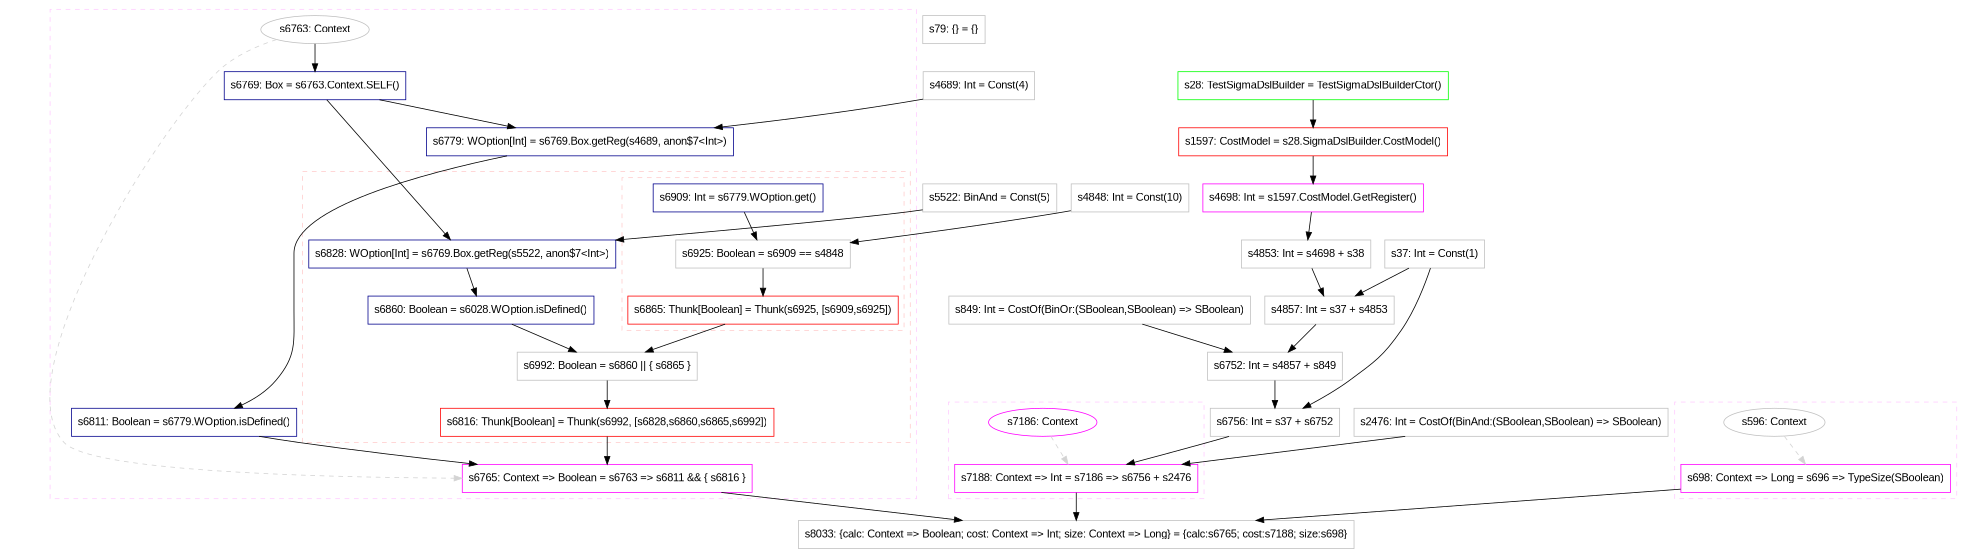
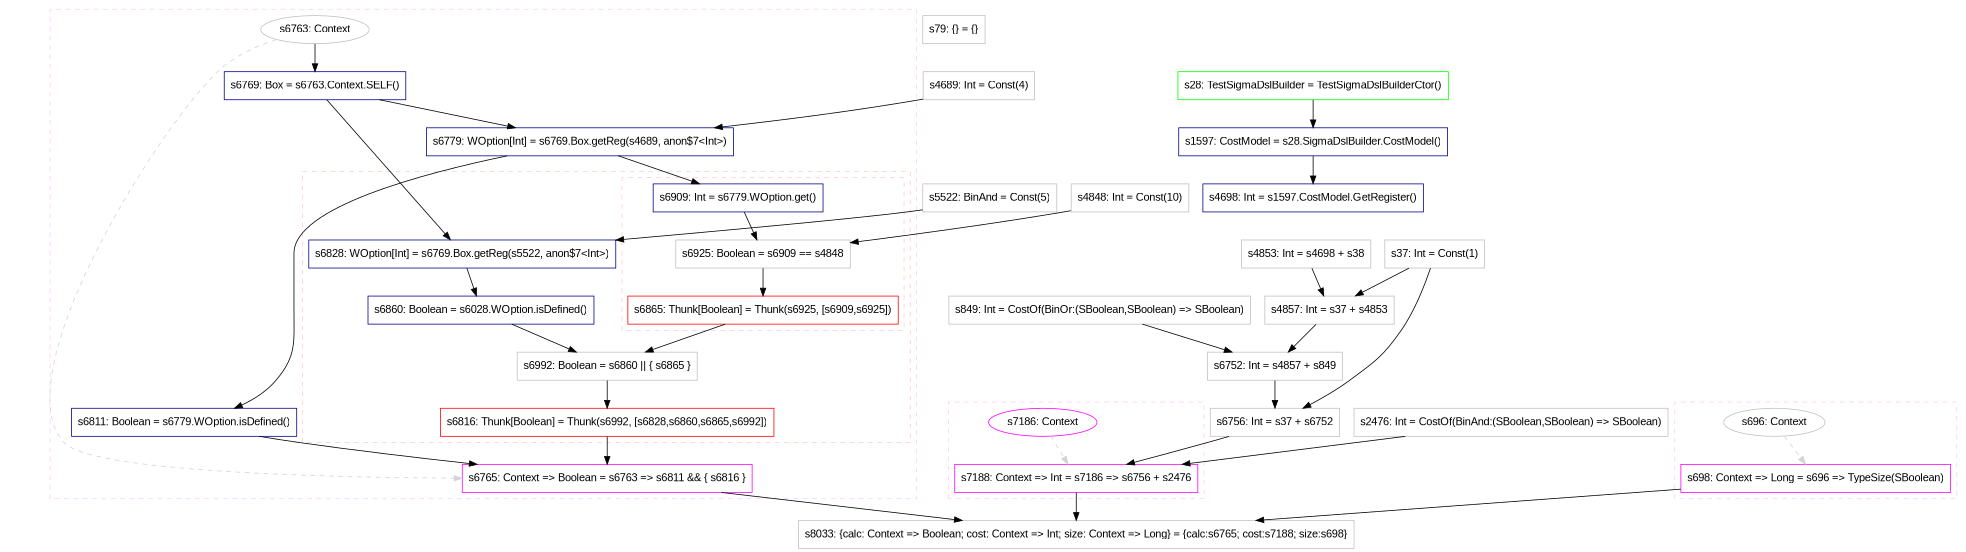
(1313, 142) -> (1313, 142)
none -> (650, 167)
(1313, 198) -> (1313, 198)
(1310, 222) -> none
(1774, 422) -> (1774, 422)
